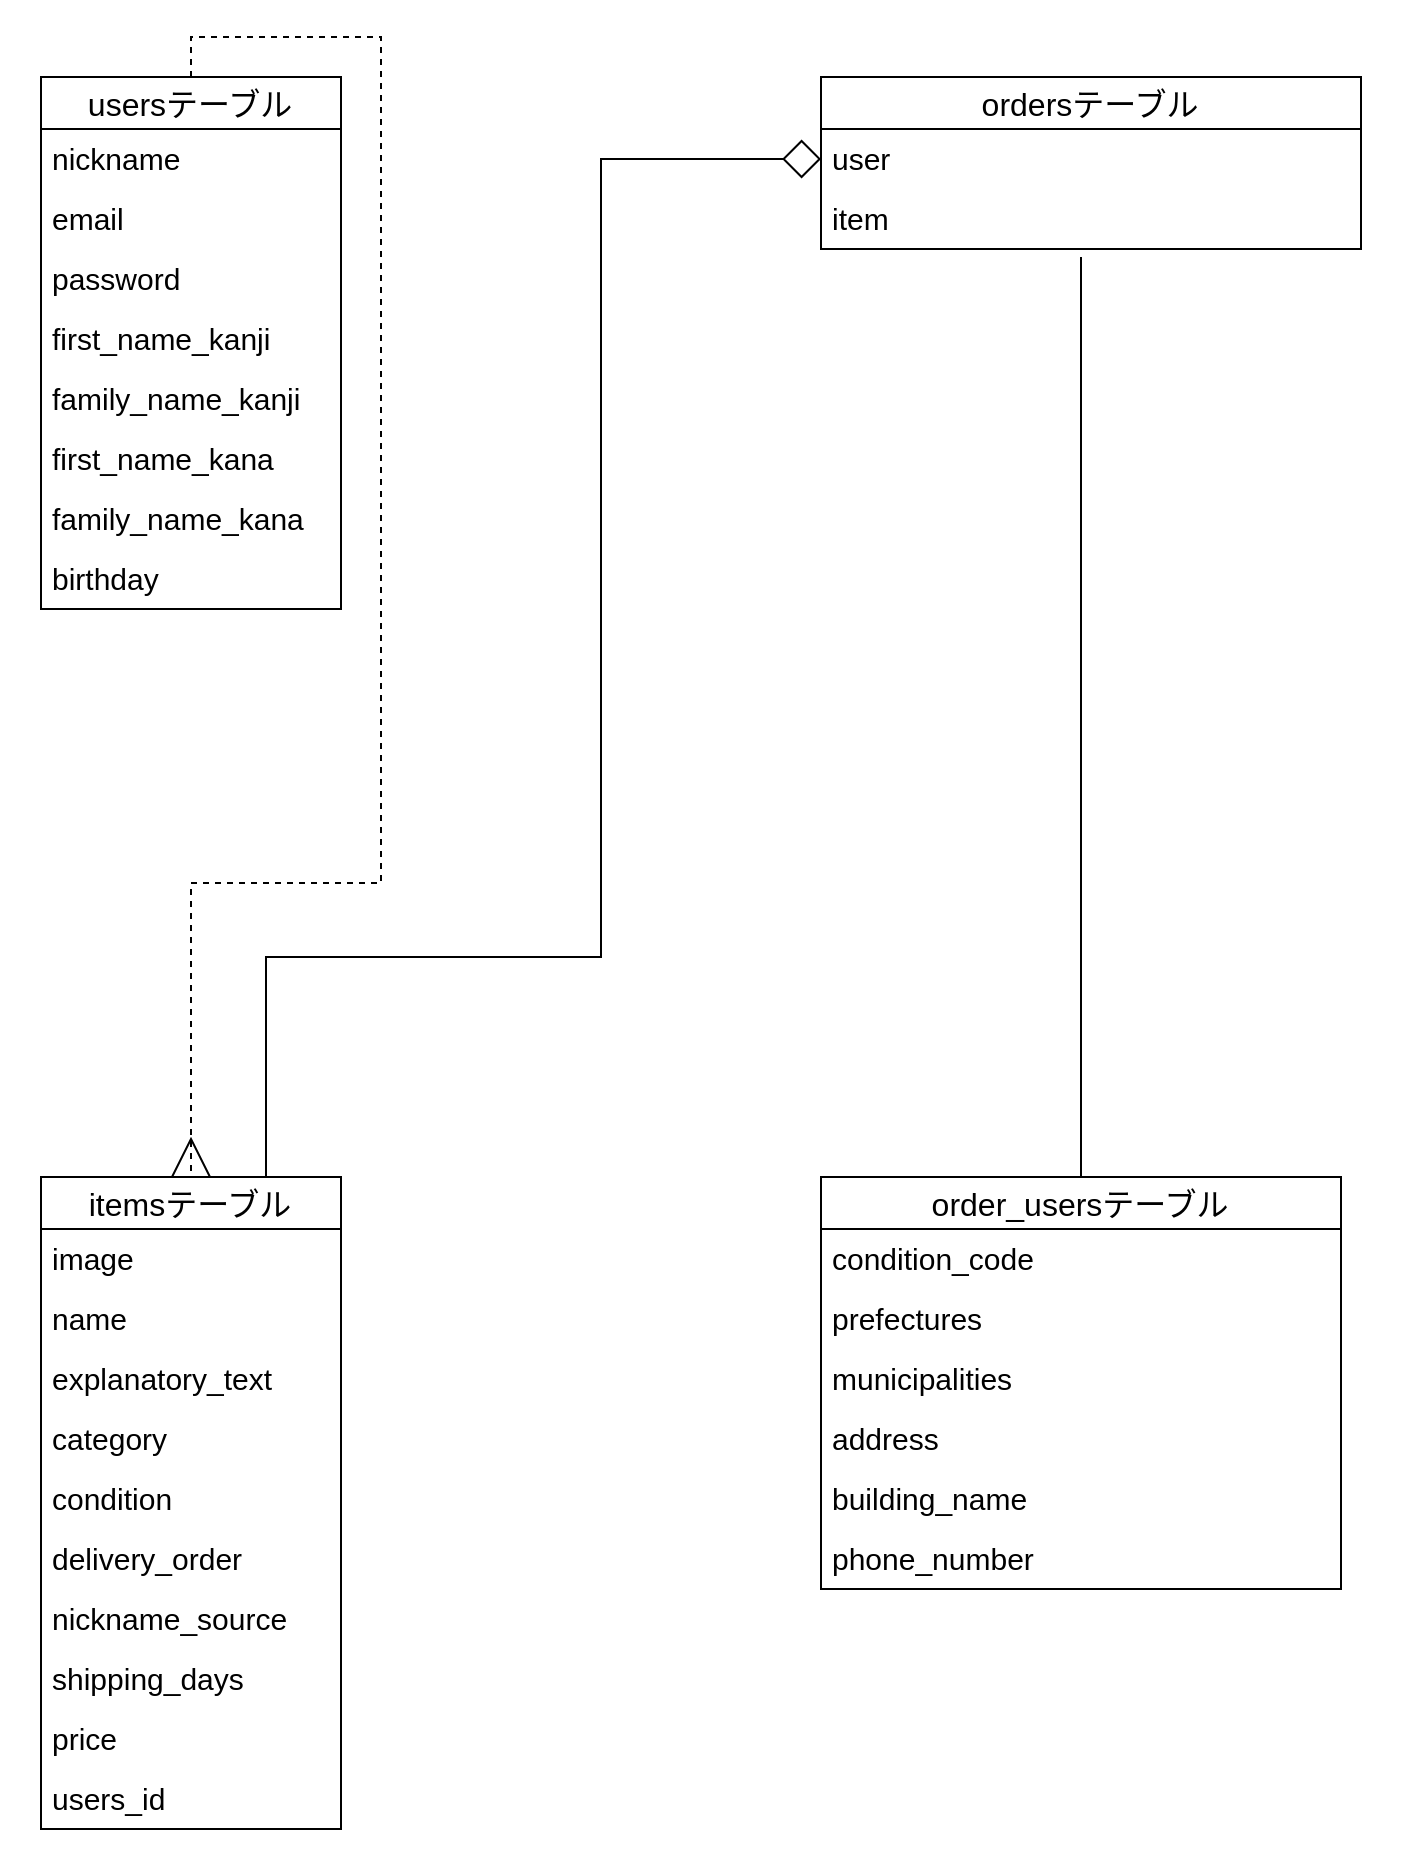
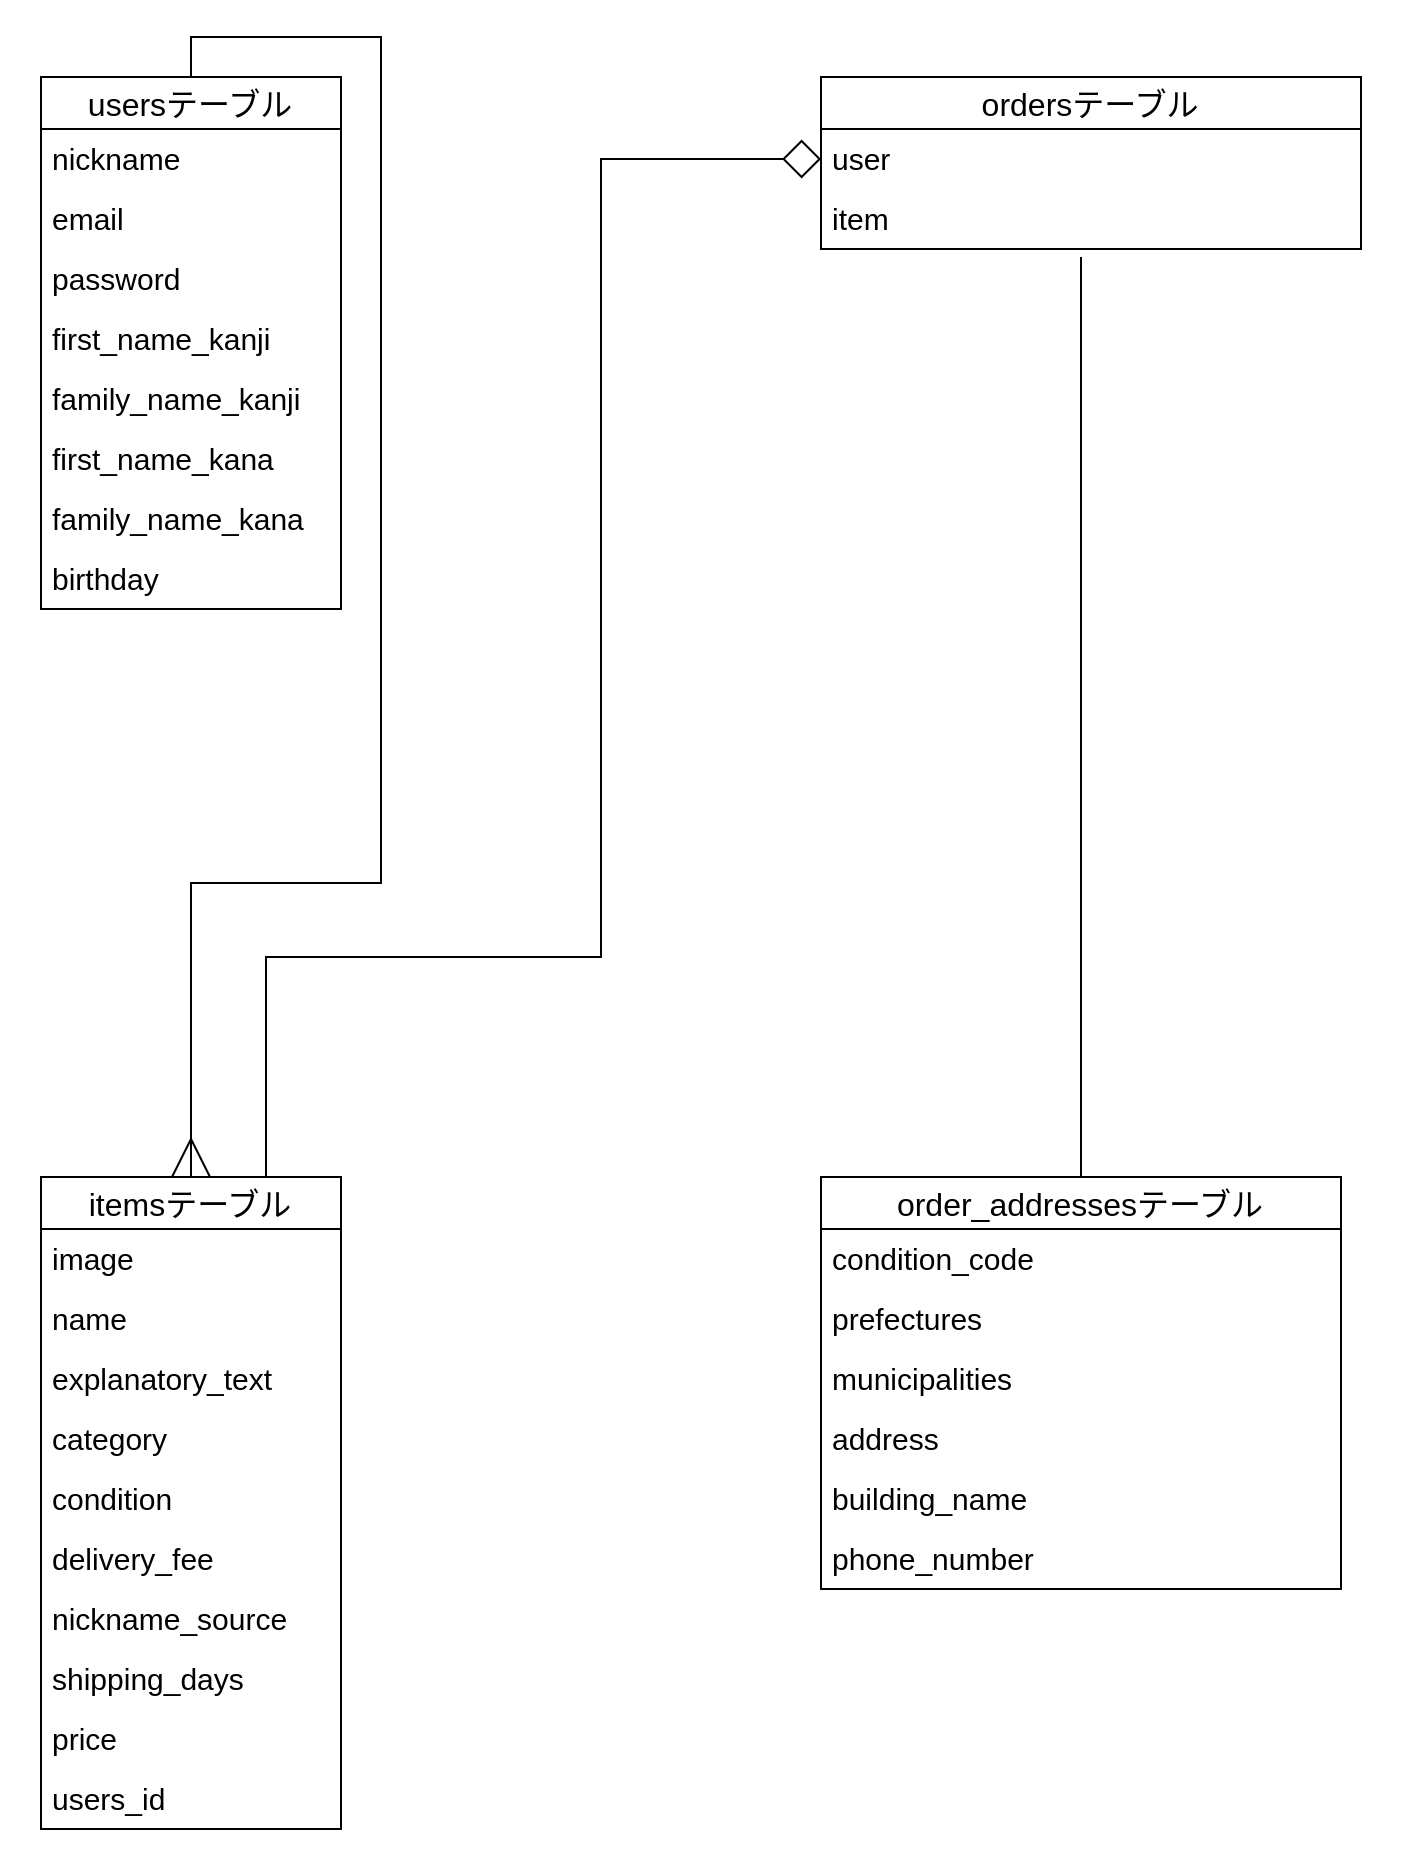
(381, 588) -> (381, 588)
(1080, 1205) -> (1080, 1205)
(162, 1560) -> (145, 1560)
